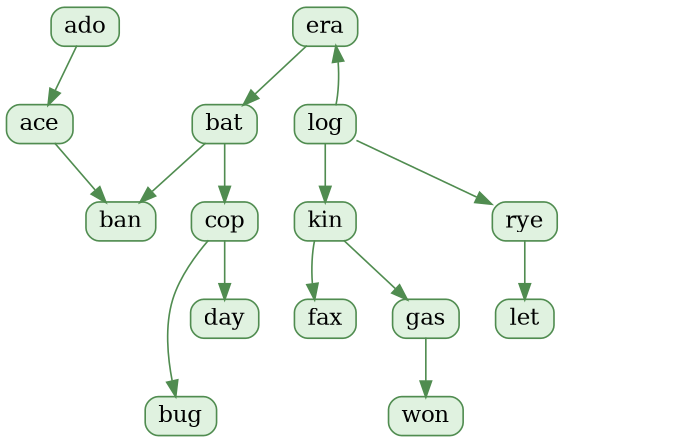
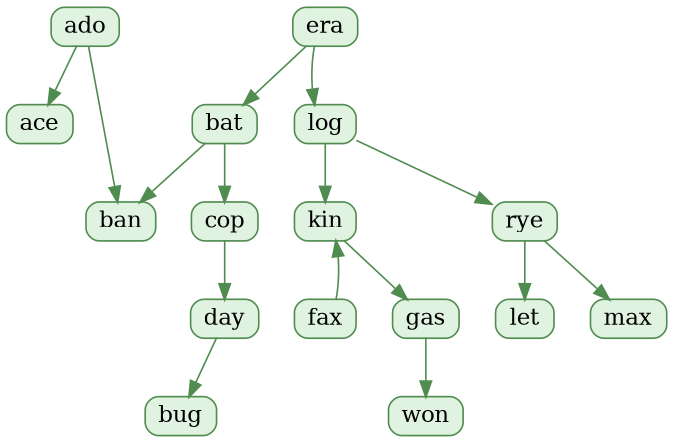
(338, 84) -> (312, 67)
(75, 166) -> (102, 116)
(312, 262) -> (338, 278)
(171, 305) -> (206, 360)
none -> (629, 319)
